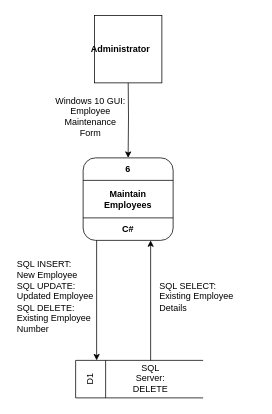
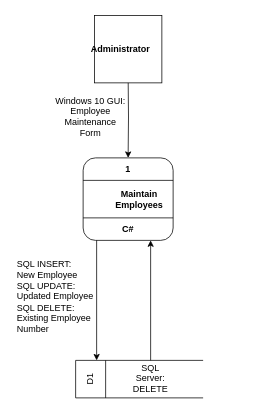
(128, 169) -> (128, 169)
(128, 199) -> (139, 199)
(207, 297) -> none
